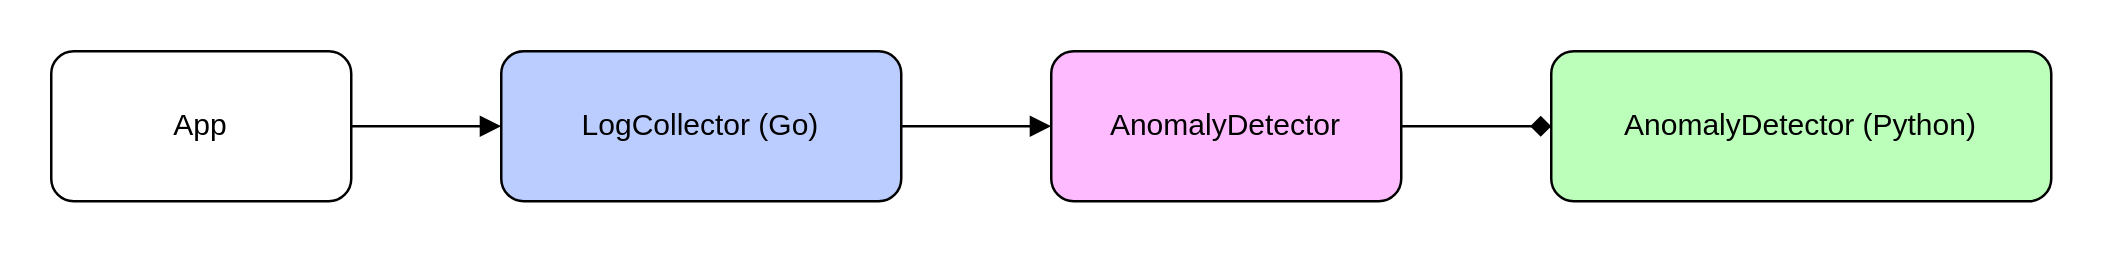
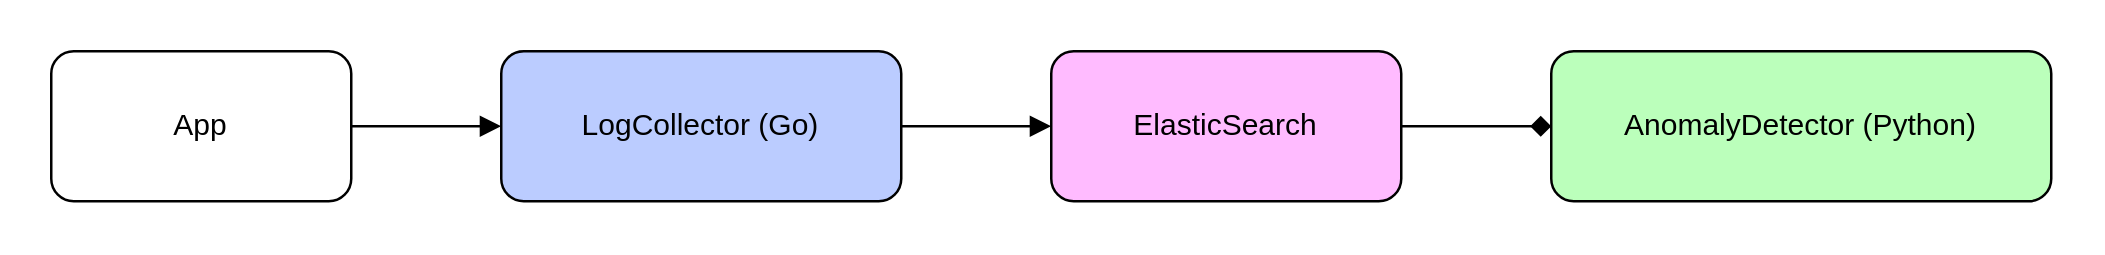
(1226, 126) -> (1226, 126)
